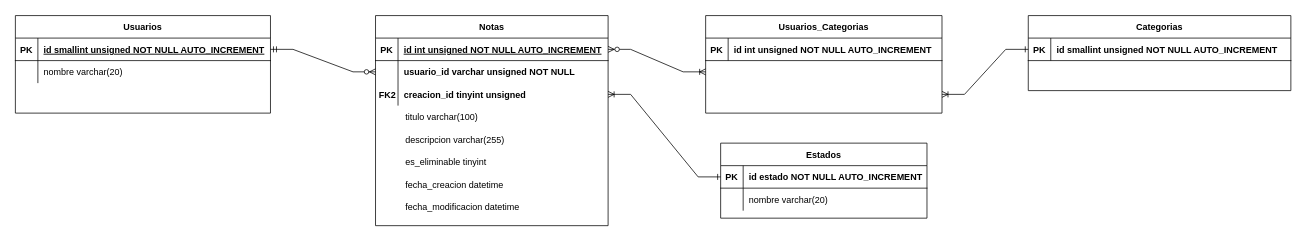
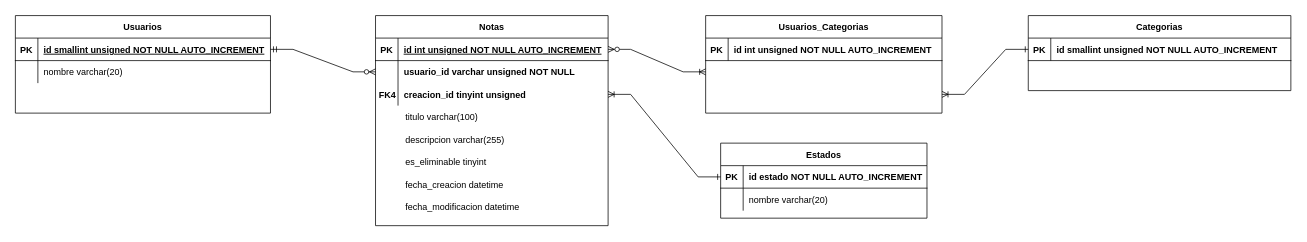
(387, 95) -> (387, 95)
